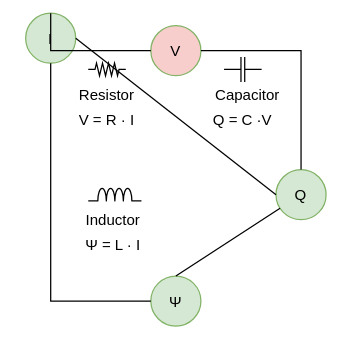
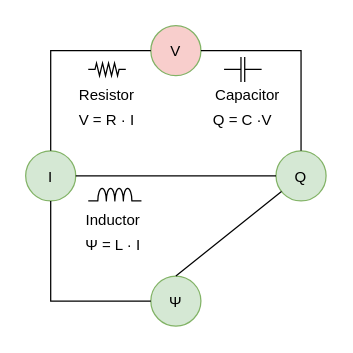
(51, 38) -> (51, 176)
(301, 194) -> (301, 176)
